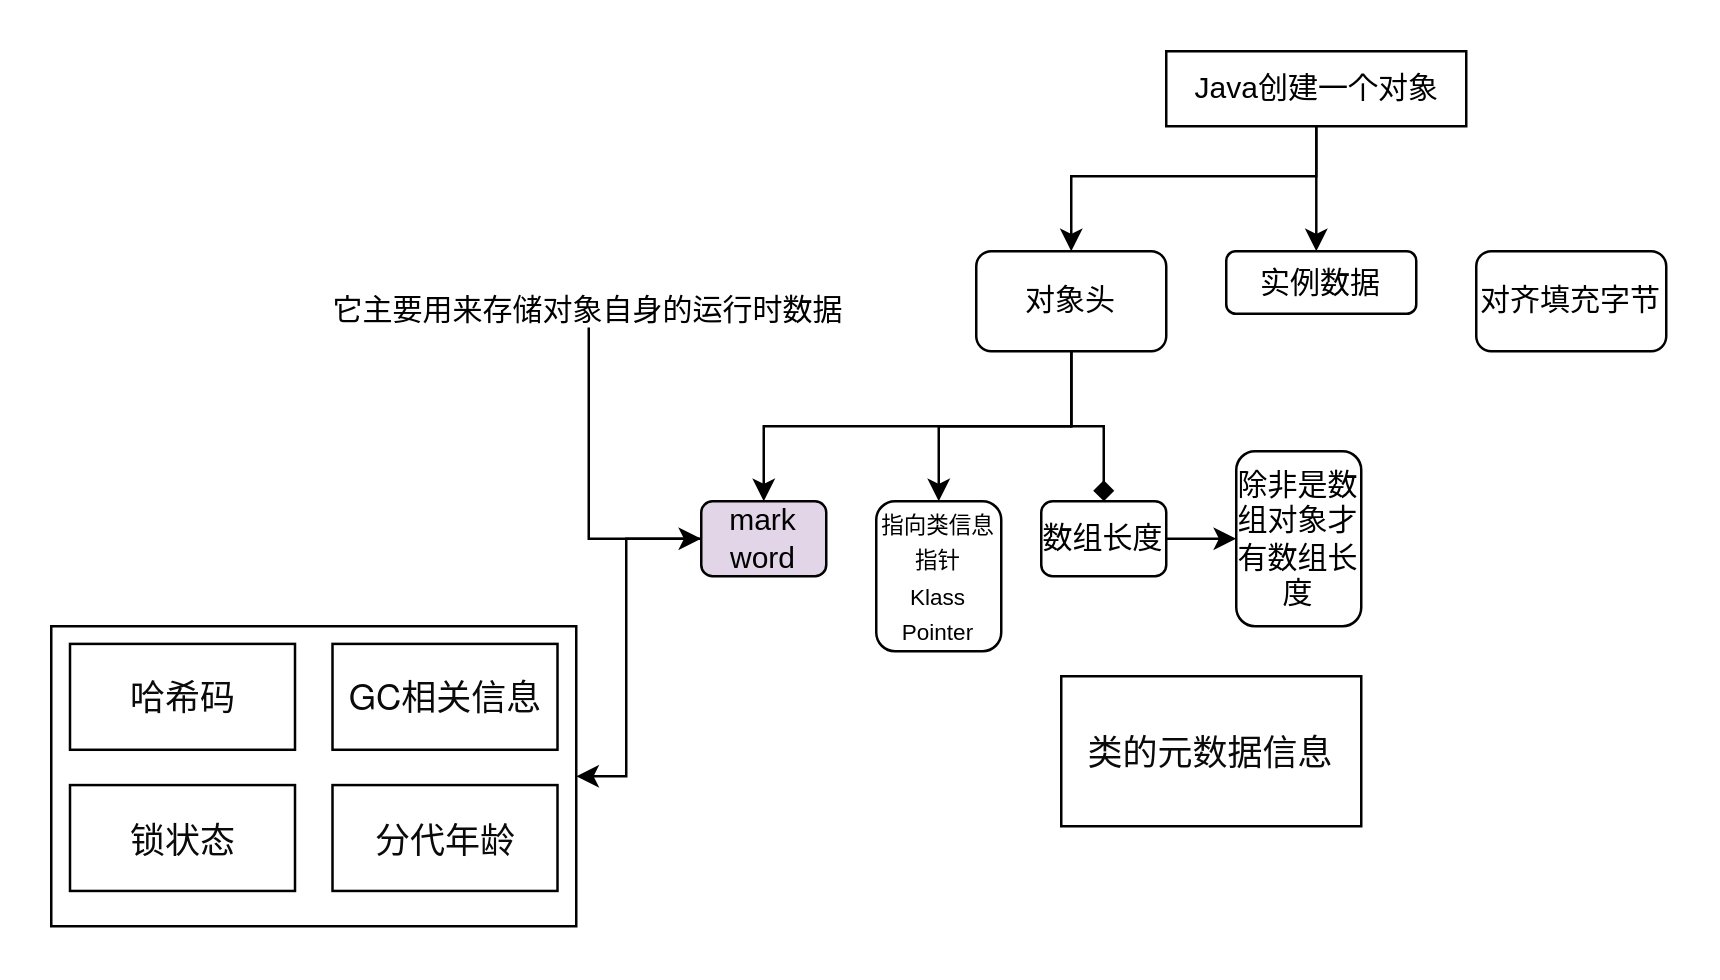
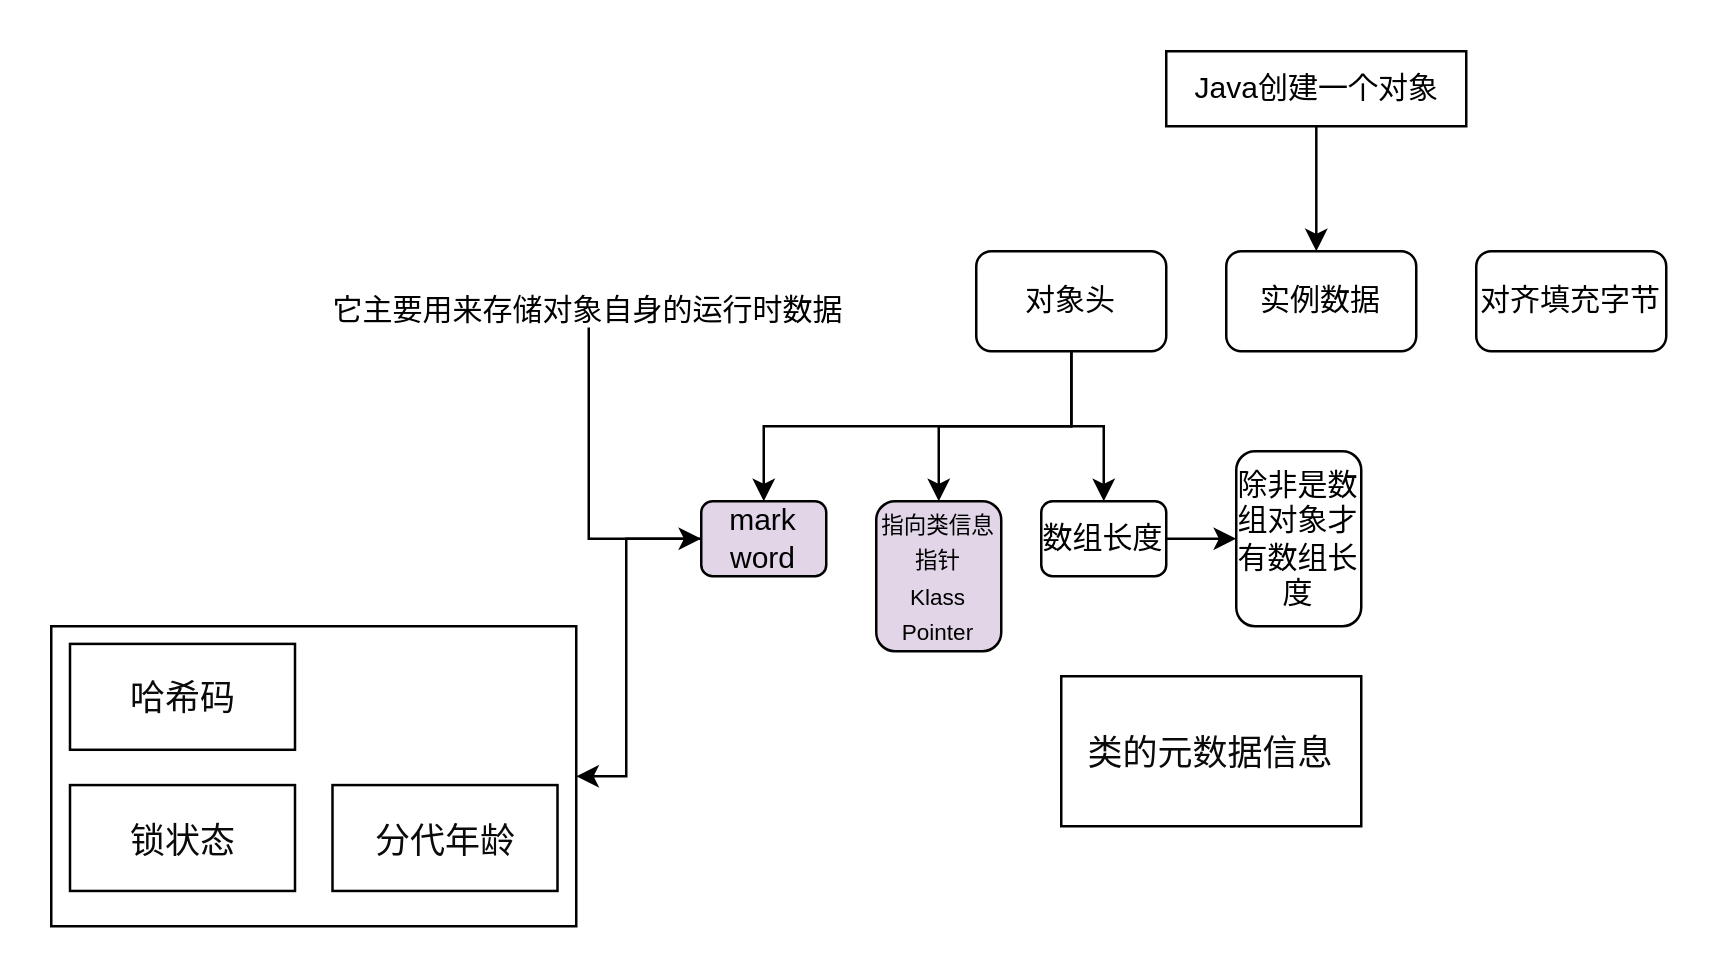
(1162, 176) -> none
(1321, 283) -> (1321, 301)
(1104, 481) -> (1104, 482)
(939, 576) -> (939, 576)
(445, 697) -> none
